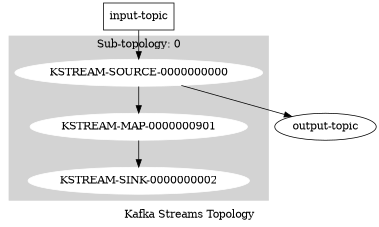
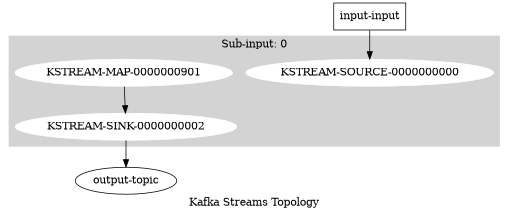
(139, 16) -> (370, 16)
(139, 45) -> (254, 45)
(139, 96) -> none
(233, 100) -> (126, 151)
